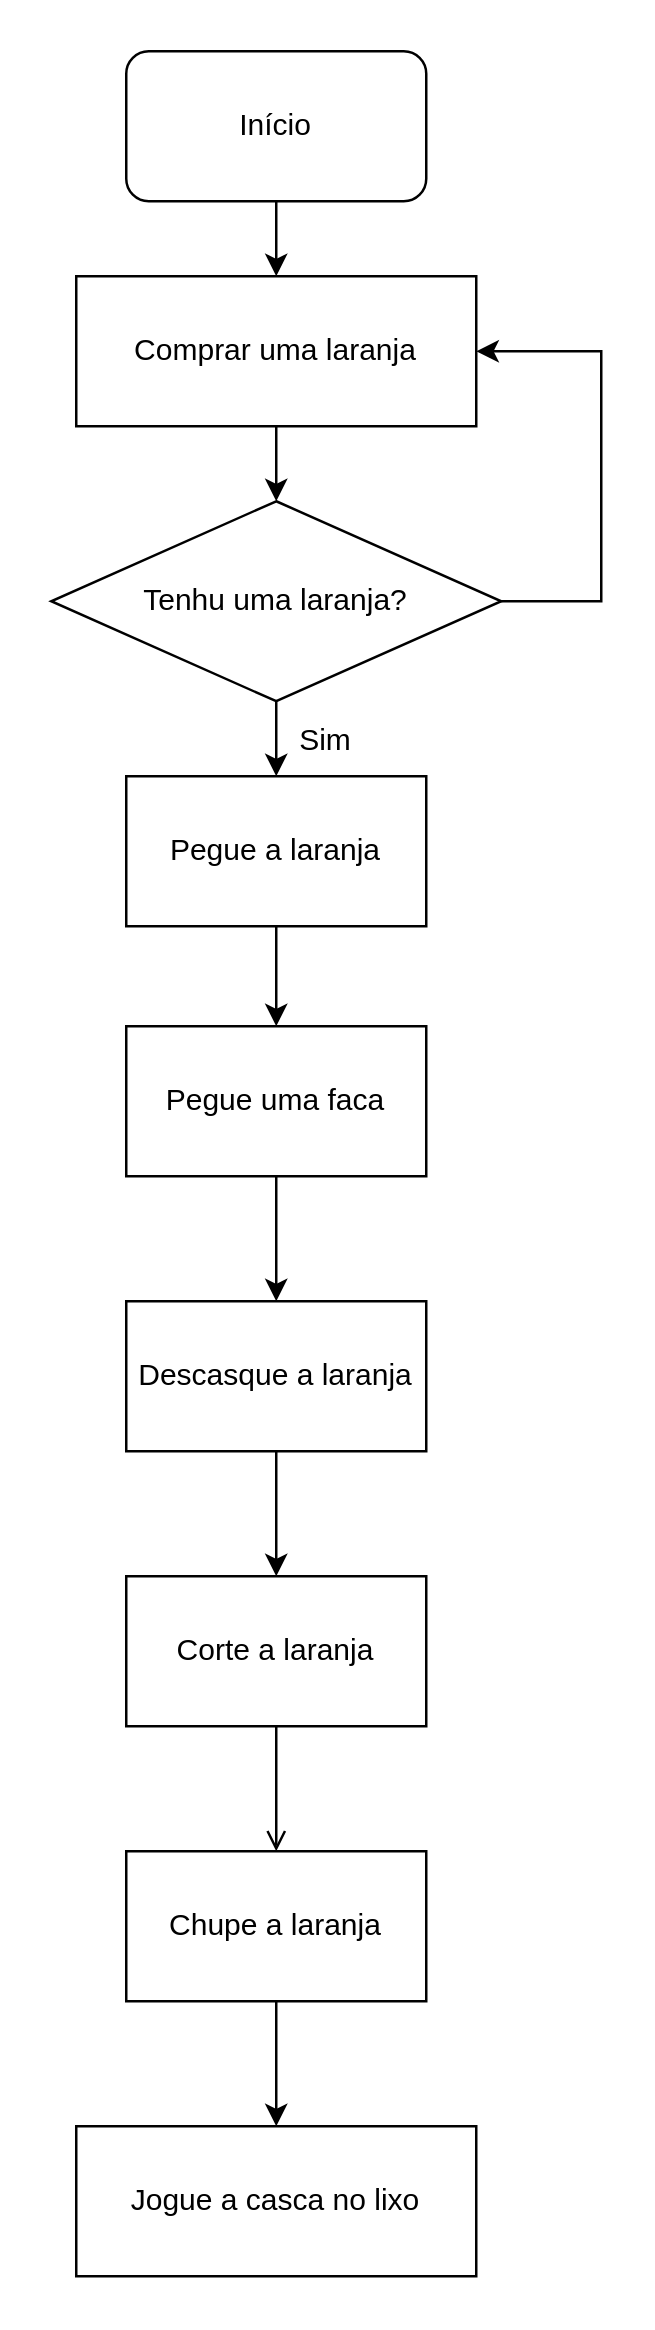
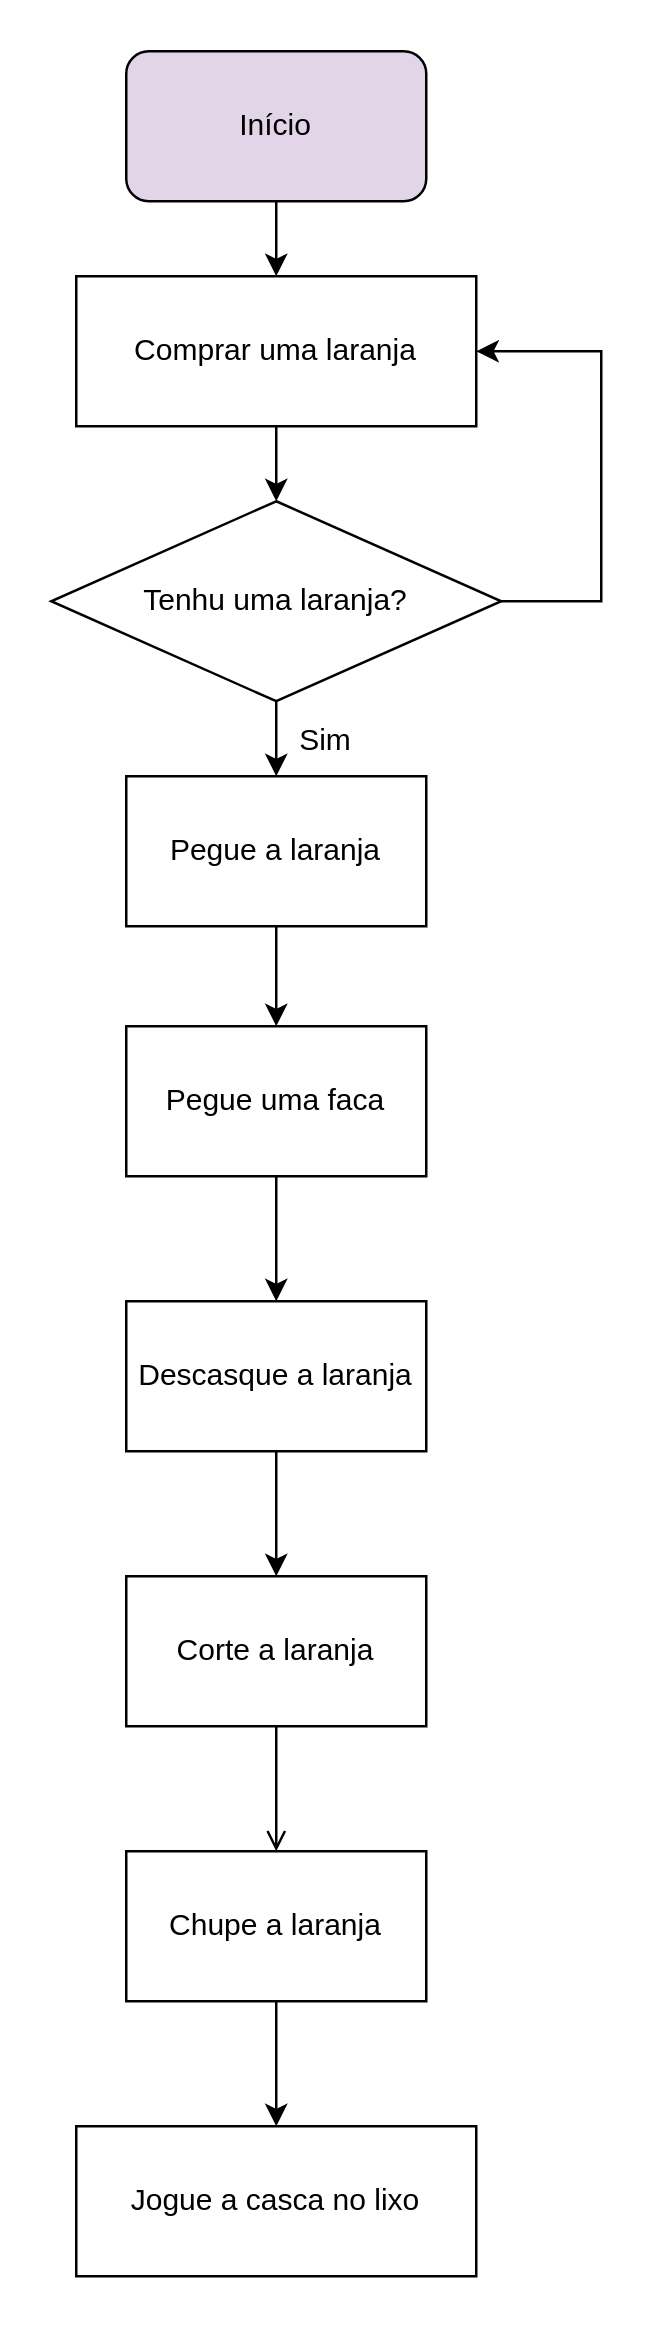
(276, 126) -> (276, 126)
